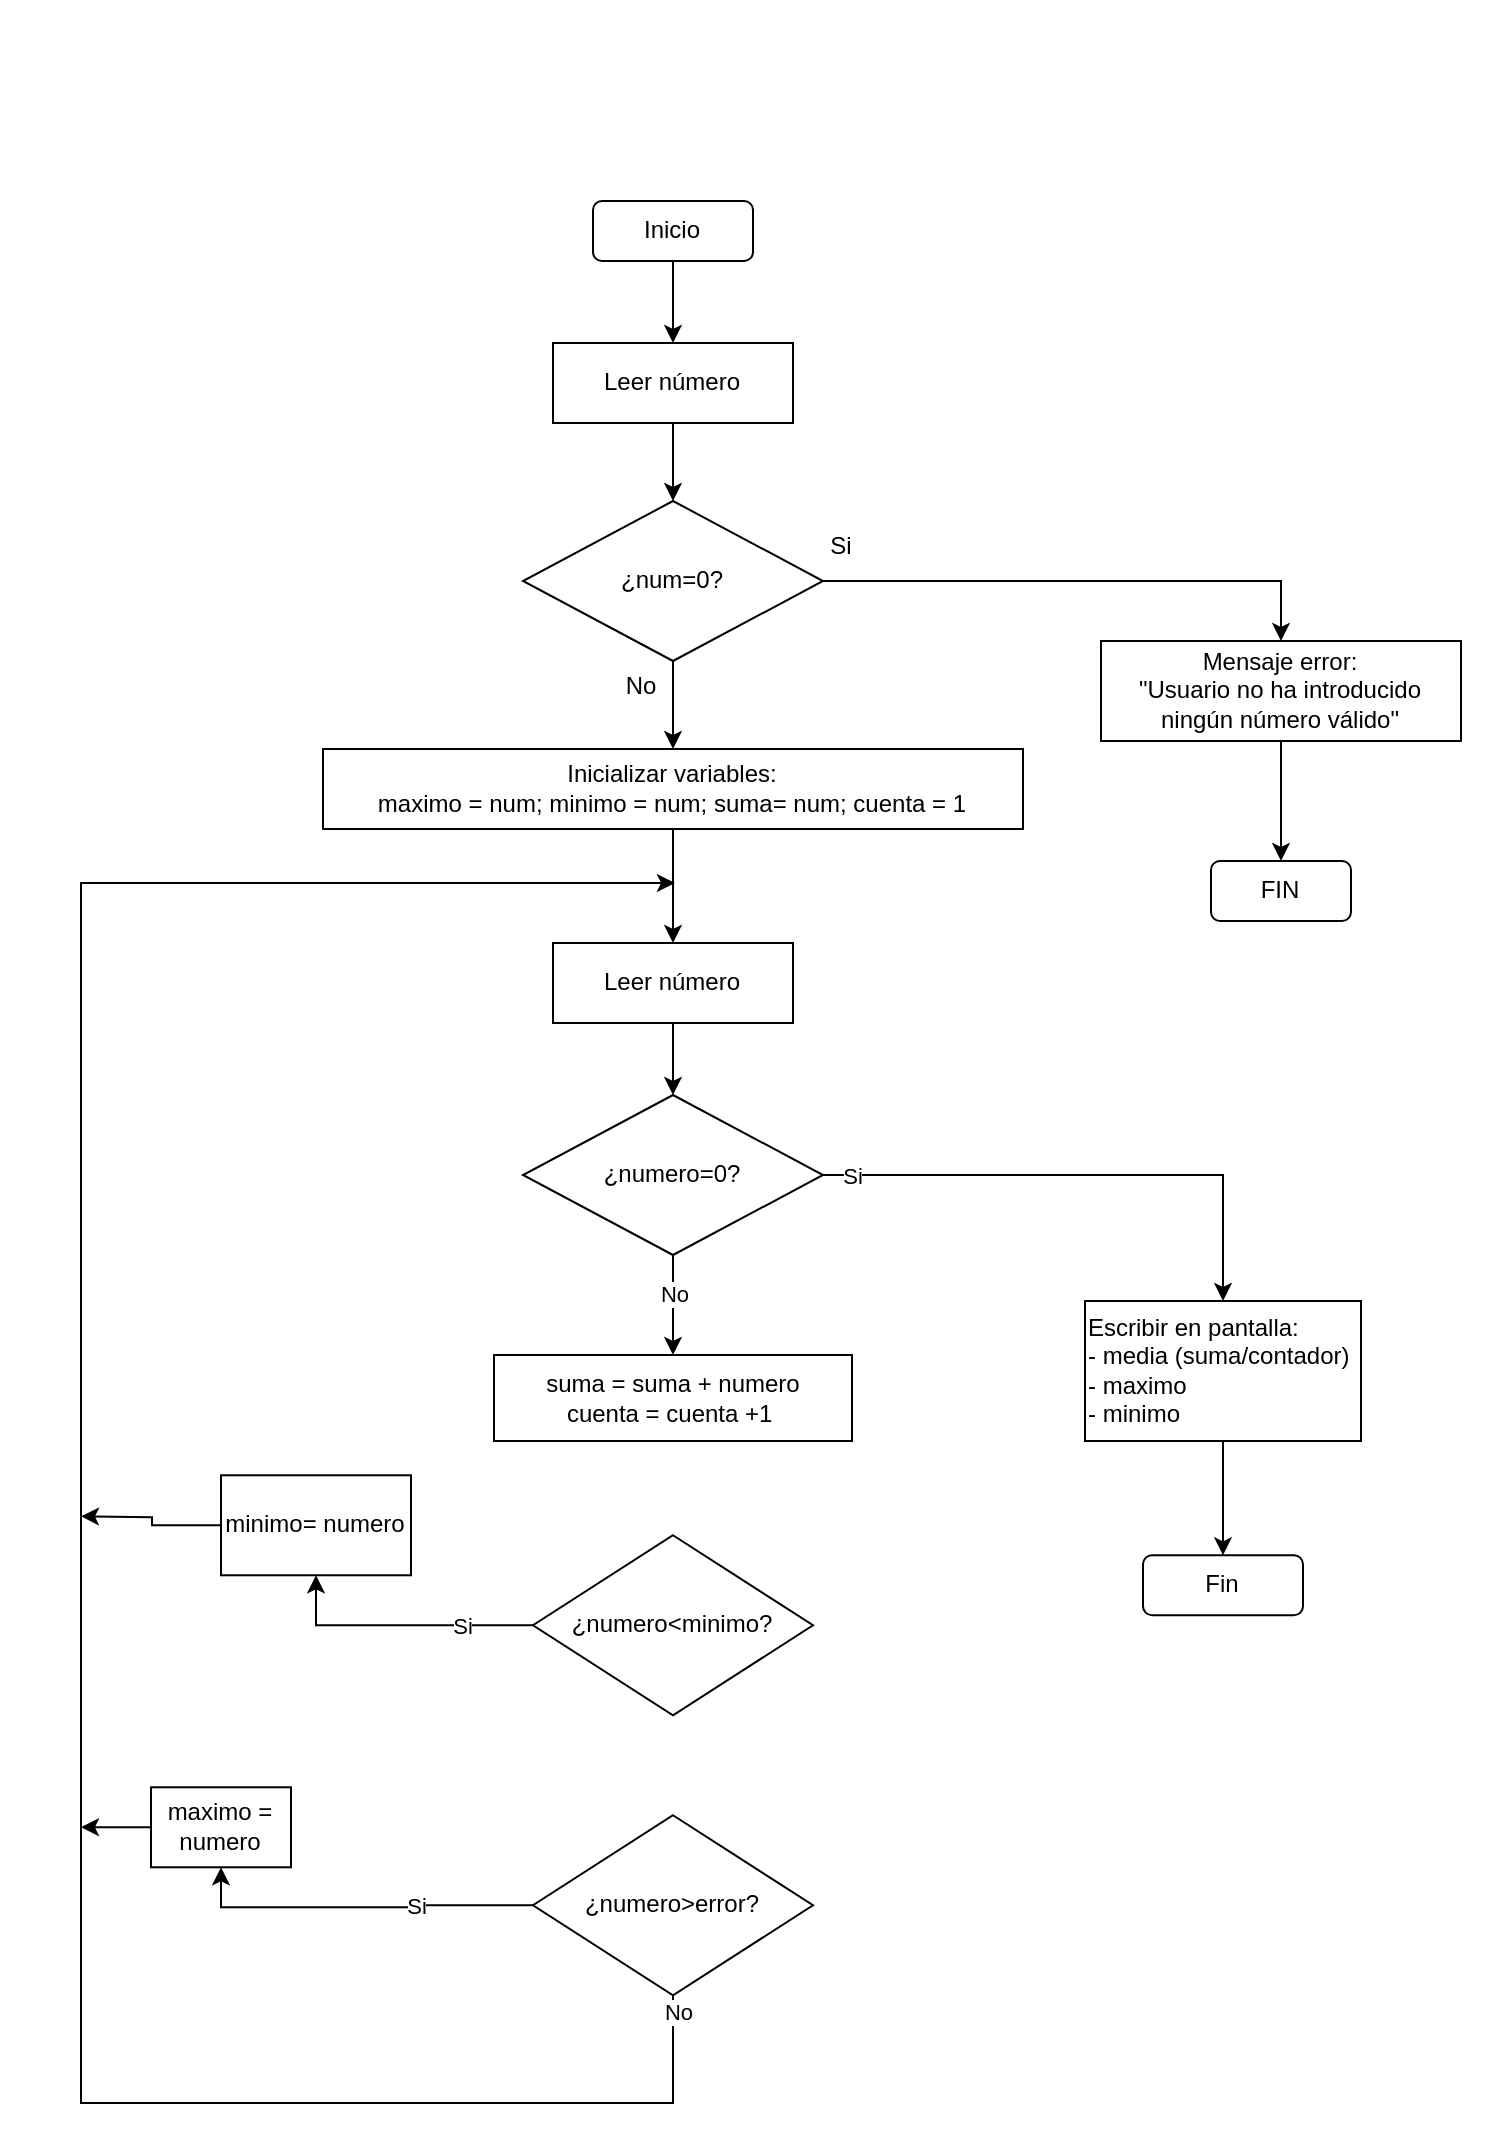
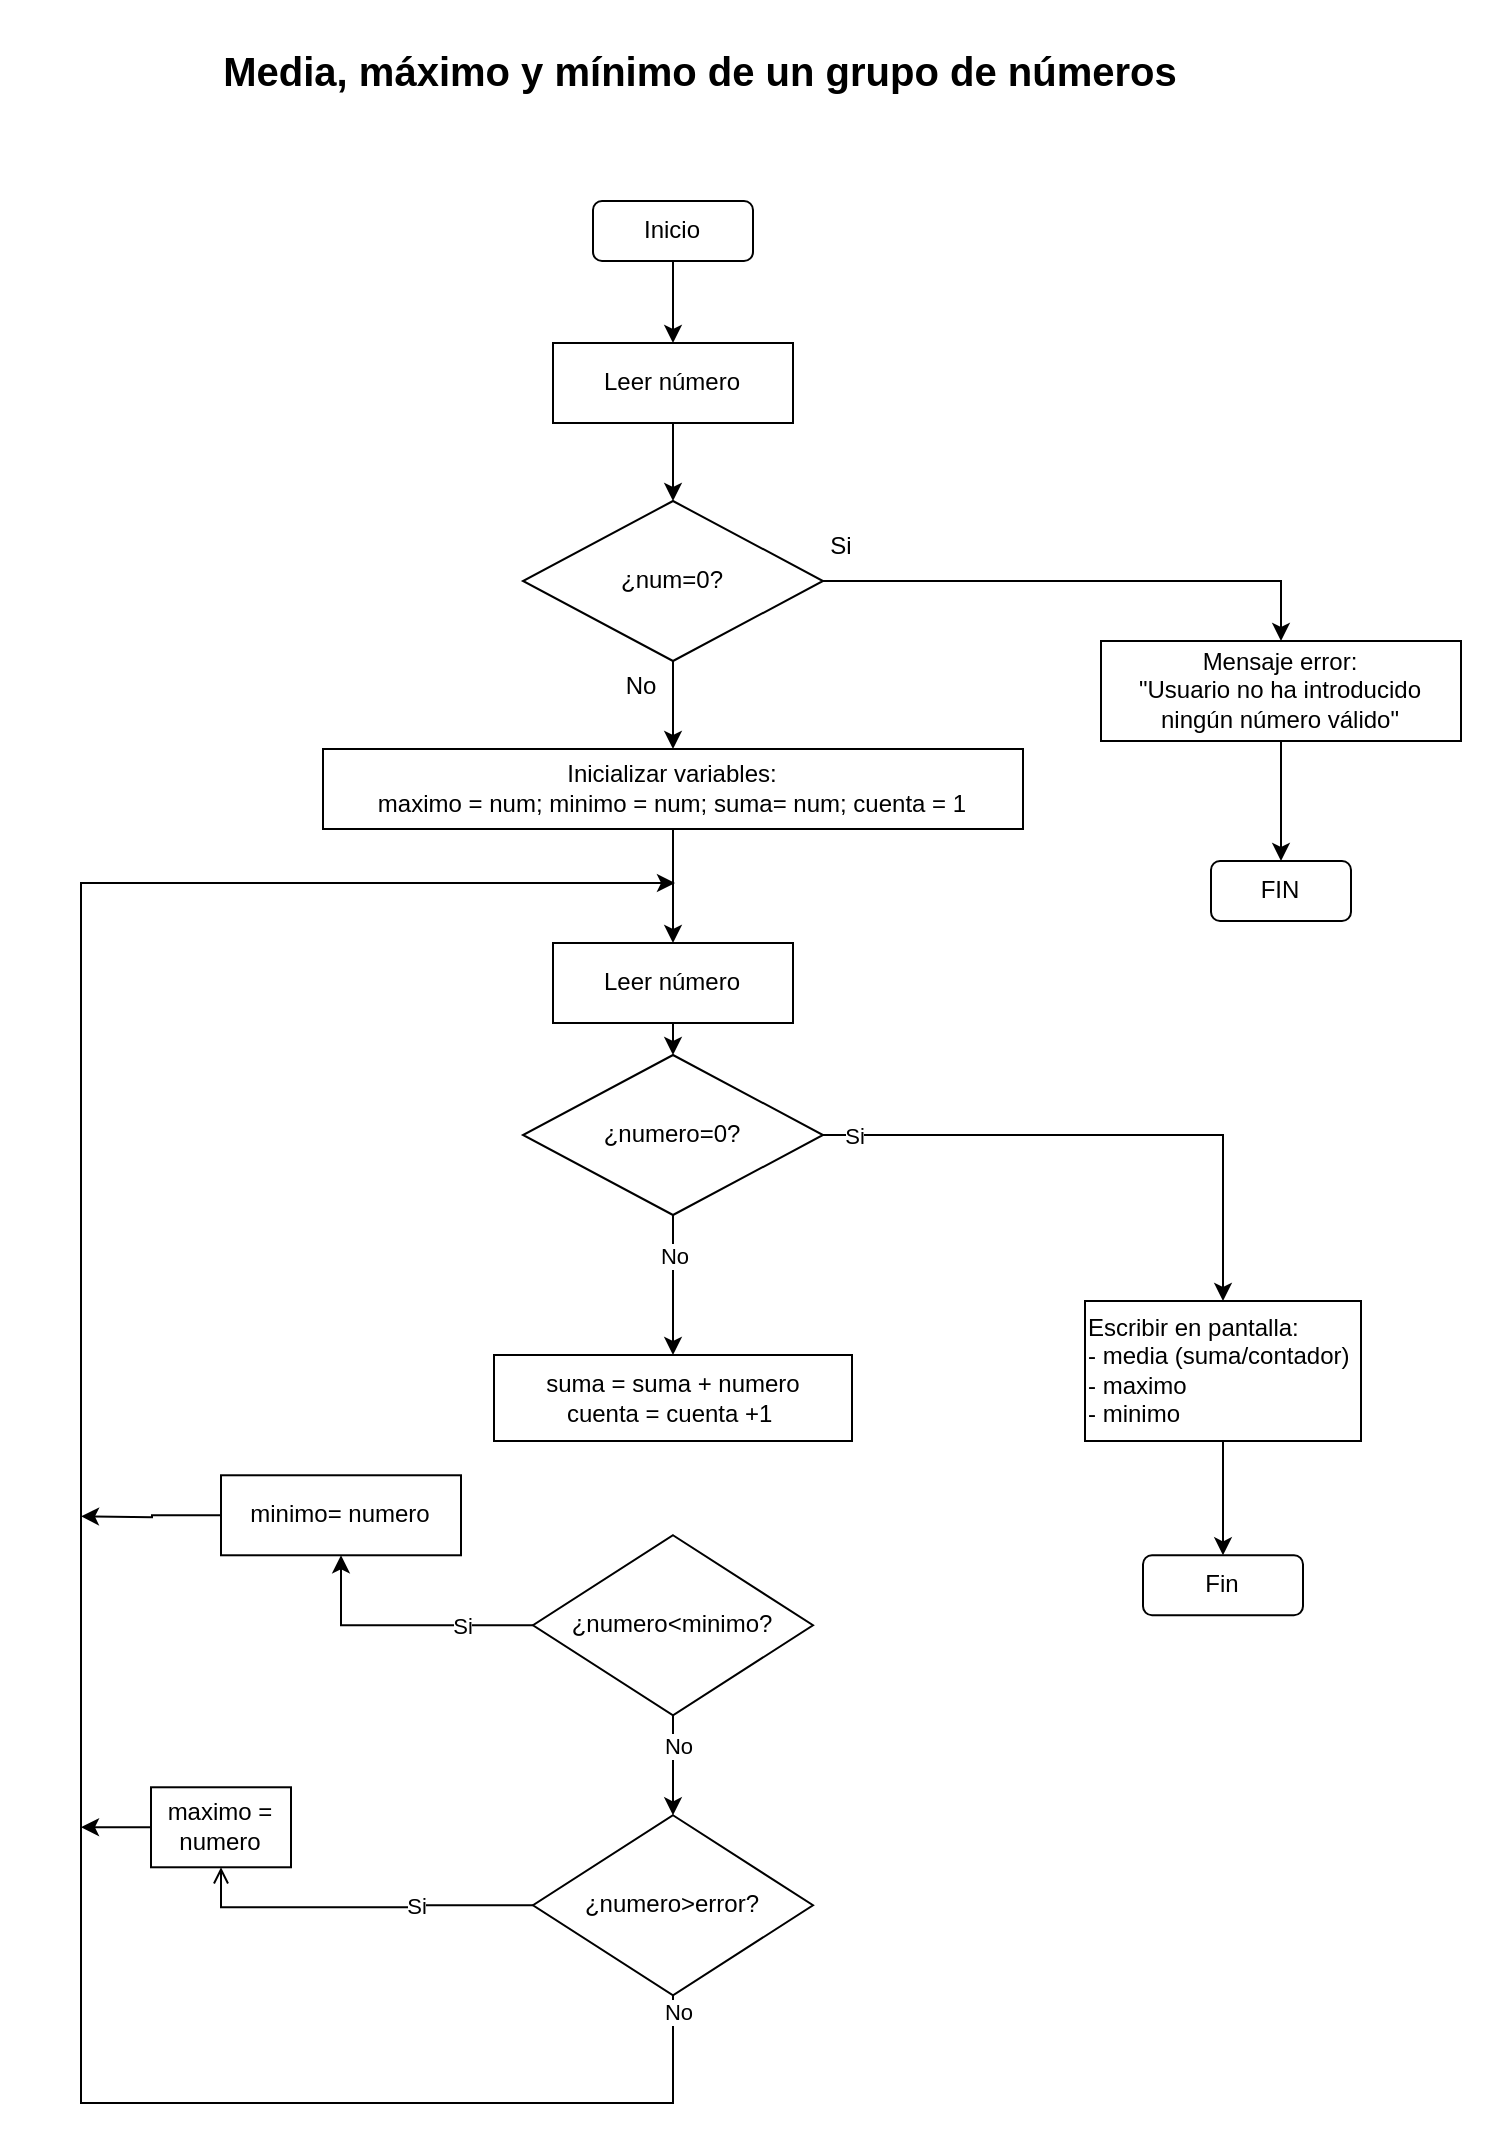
none -> (701, 71)
(673, 1175) -> (673, 1135)
(316, 1525) -> (341, 1515)
none -> (673, 1758)
(221, 1882) -> (221, 1878)
